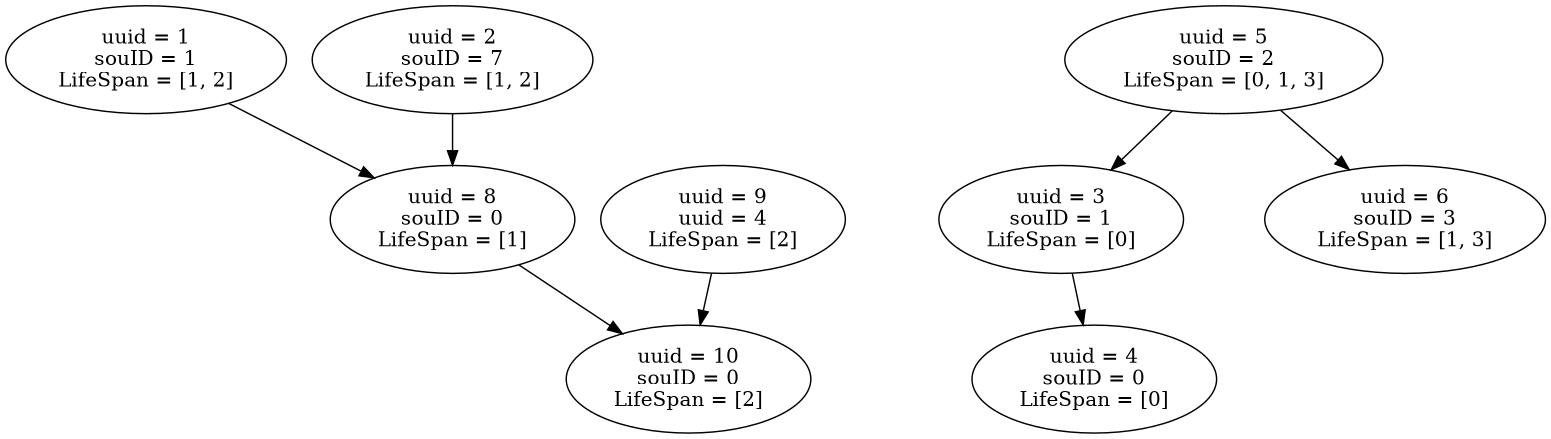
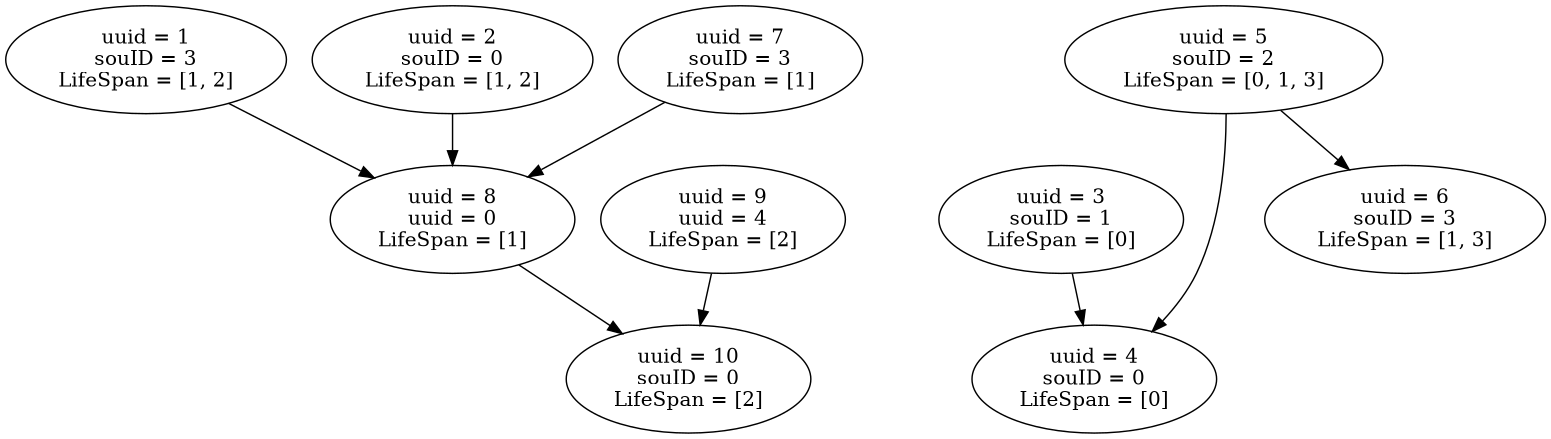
(146, 60) -> (146, 60)
(453, 60) -> (453, 60)
none -> (740, 60)
(1147, 135) -> (1214, 224)
(453, 219) -> (453, 219)
